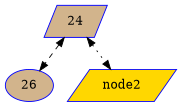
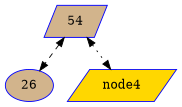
(76, 21) -> (76, 21)
(122, 85) -> (122, 85)
